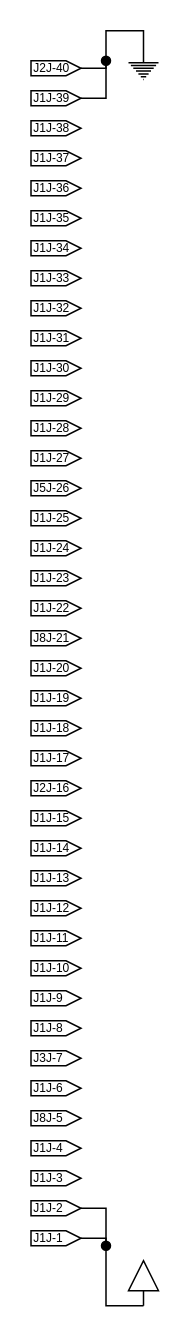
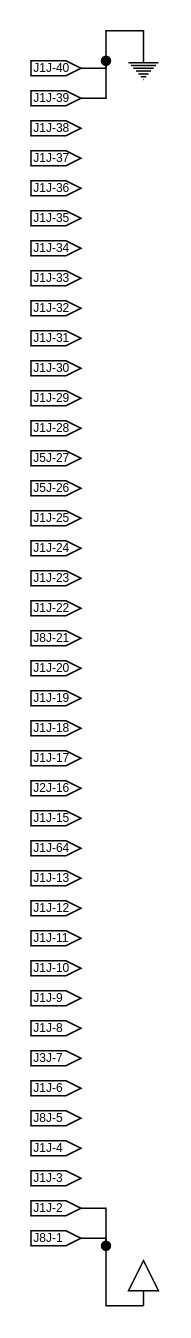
(54, 68) -> (54, 68)
(54, 458) -> (54, 458)
(54, 848) -> (54, 848)
(51, 1238) -> (51, 1238)
